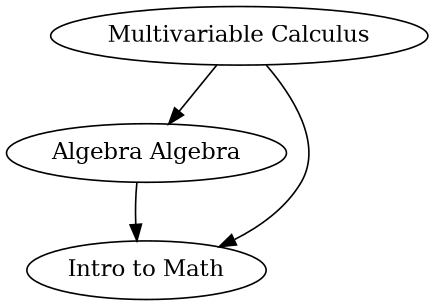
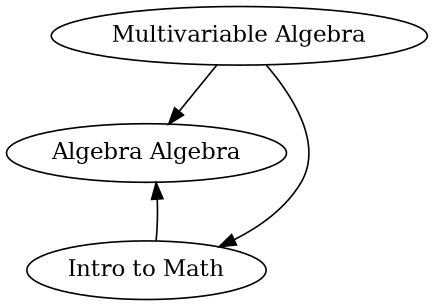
(239, 36) -> (239, 36)
(136, 204) -> (157, 220)
